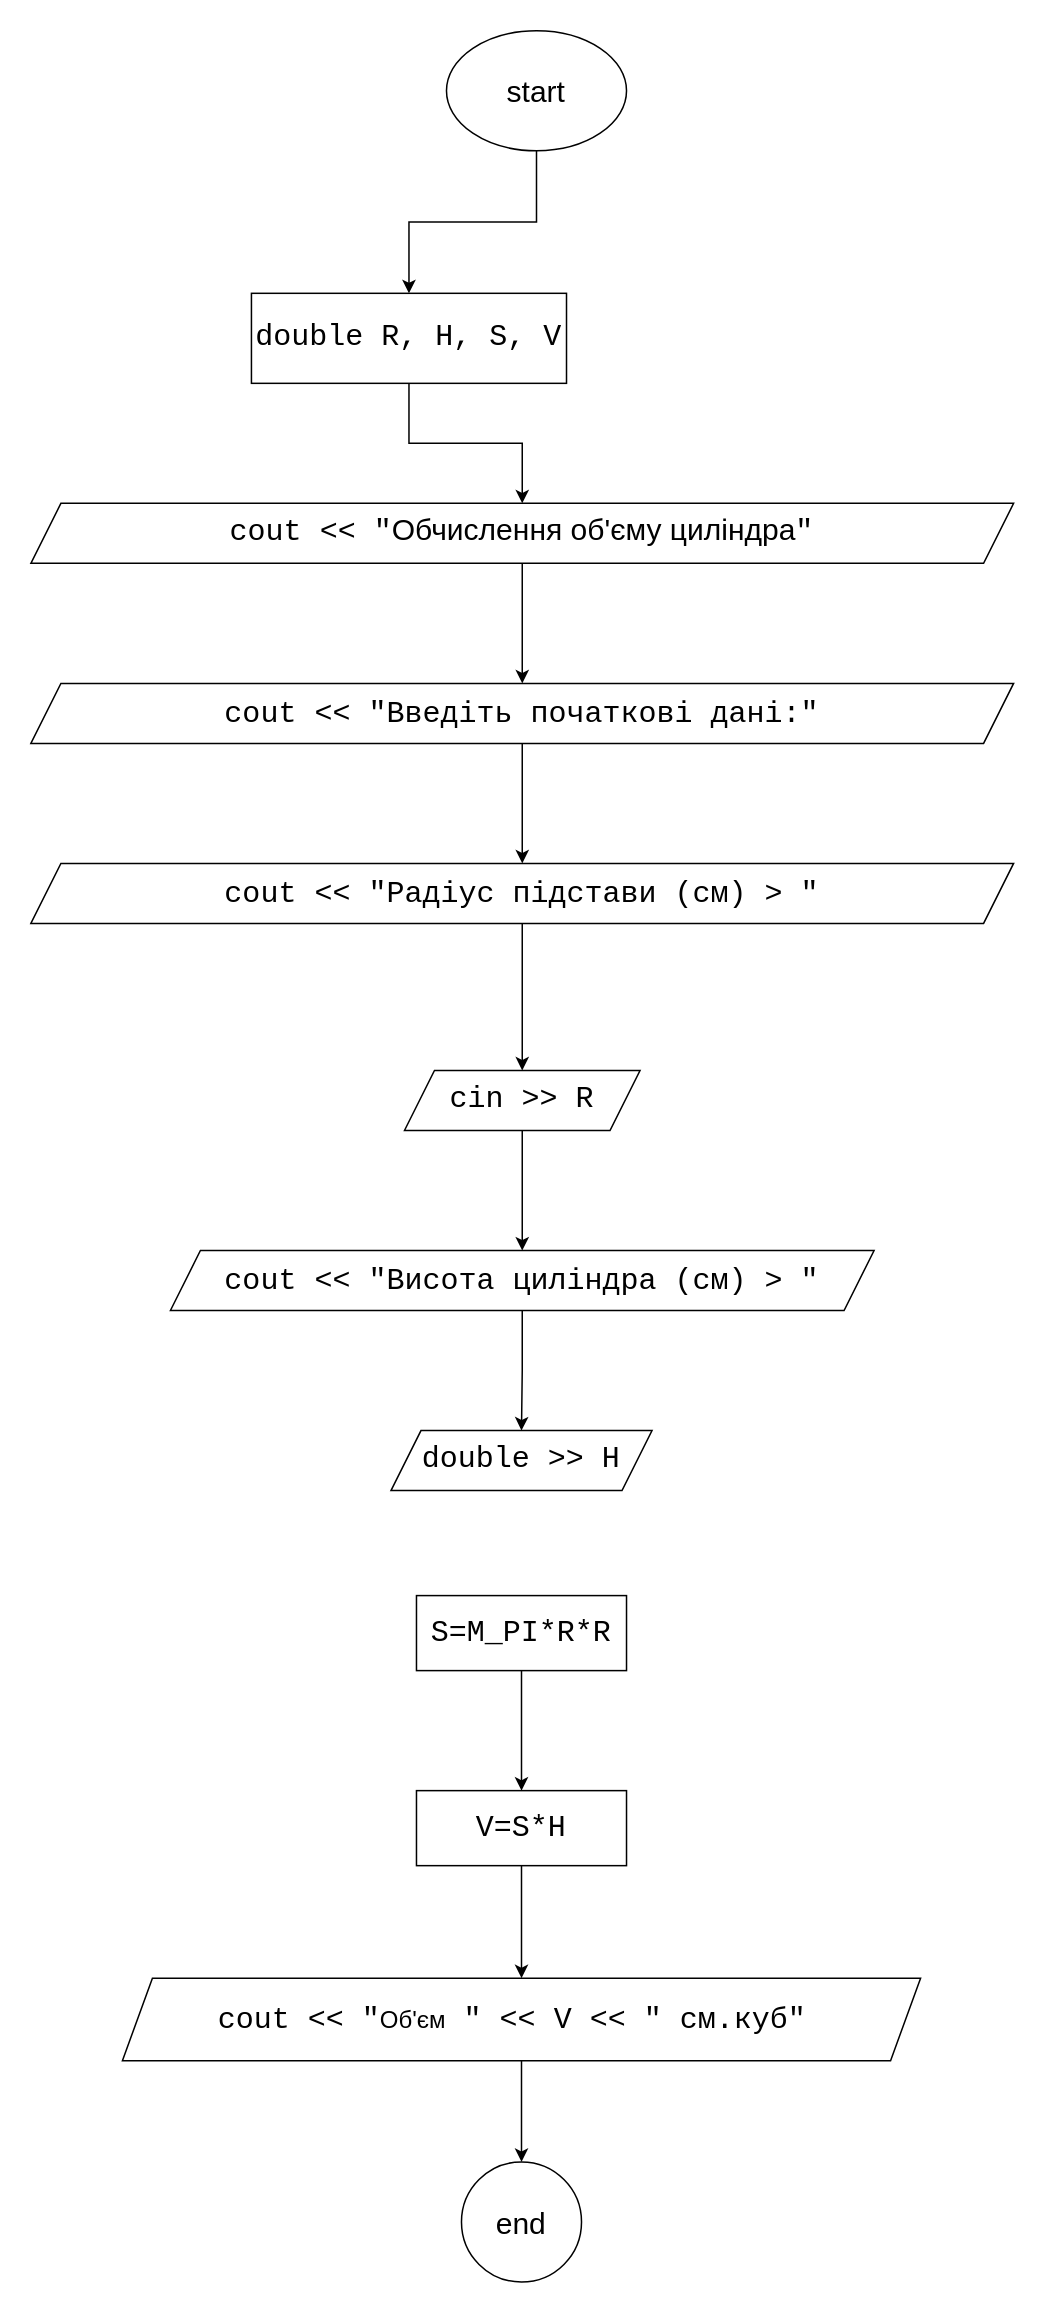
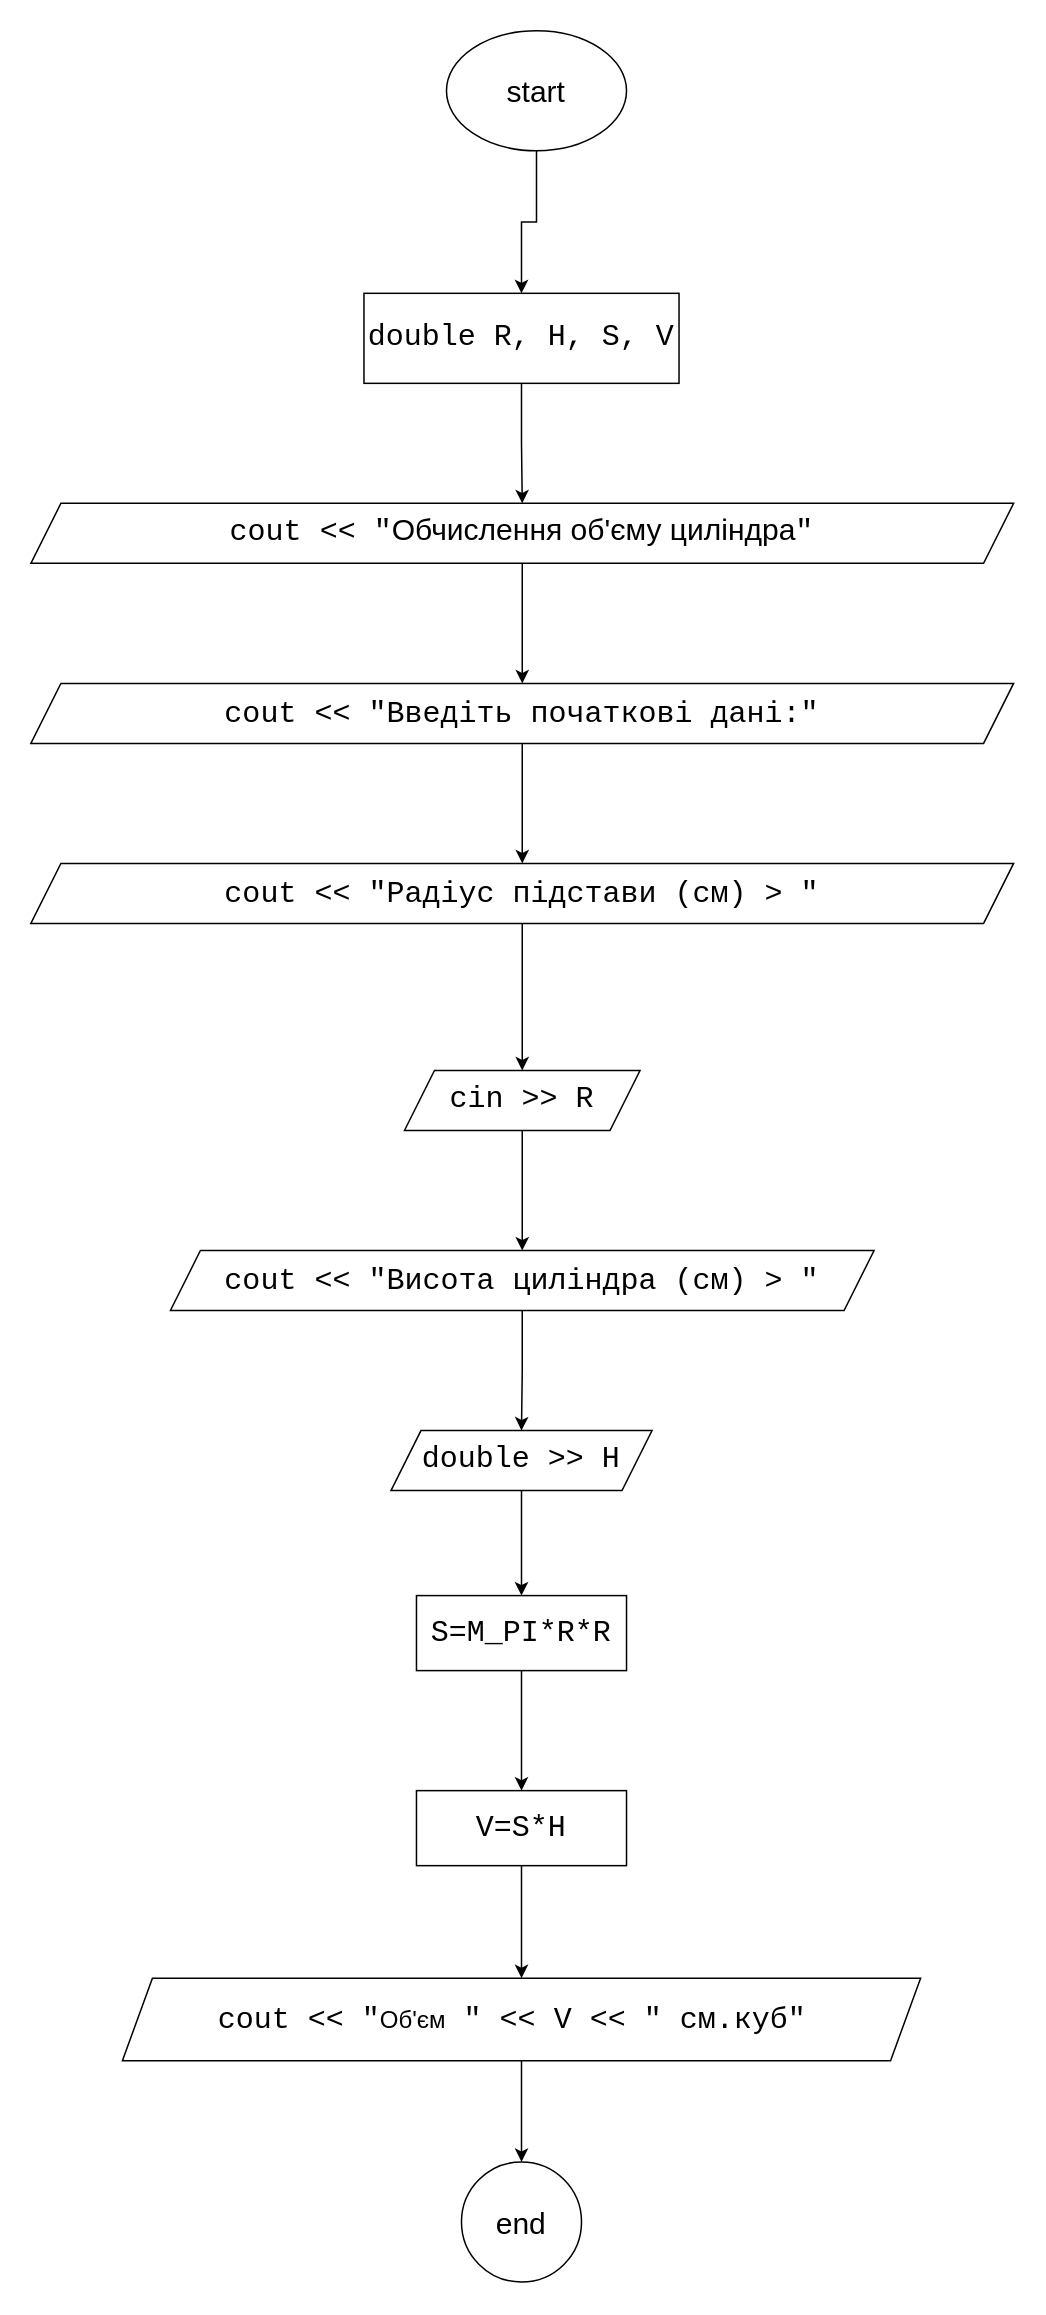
(409, 338) -> (521, 338)
none -> (521, 1537)
